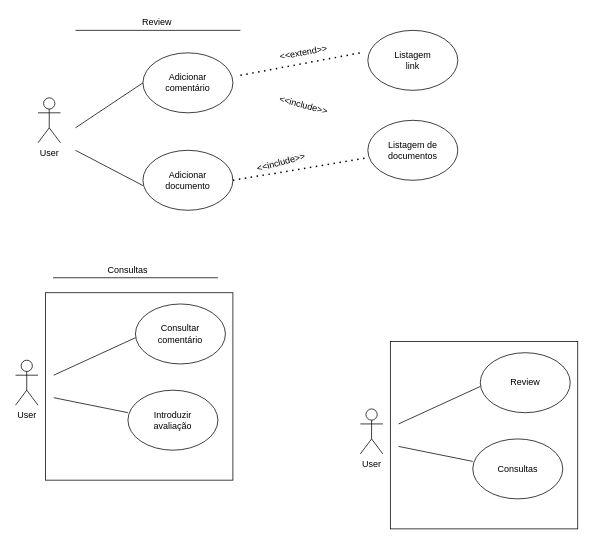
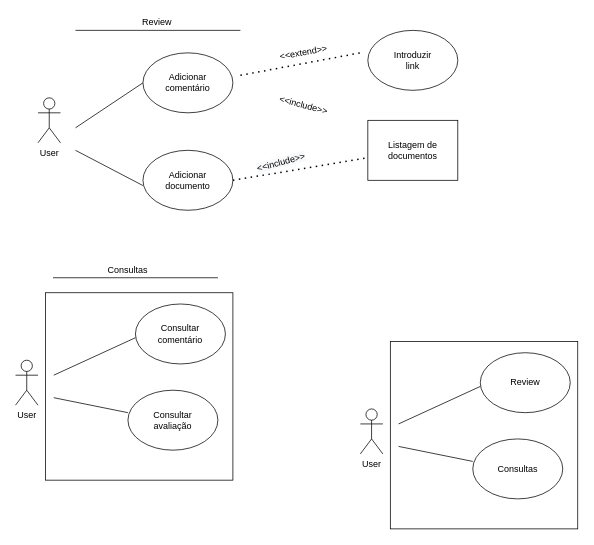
(413, 60) -> (413, 60)
(413, 150) -> (413, 150)
(173, 420) -> (173, 420)
